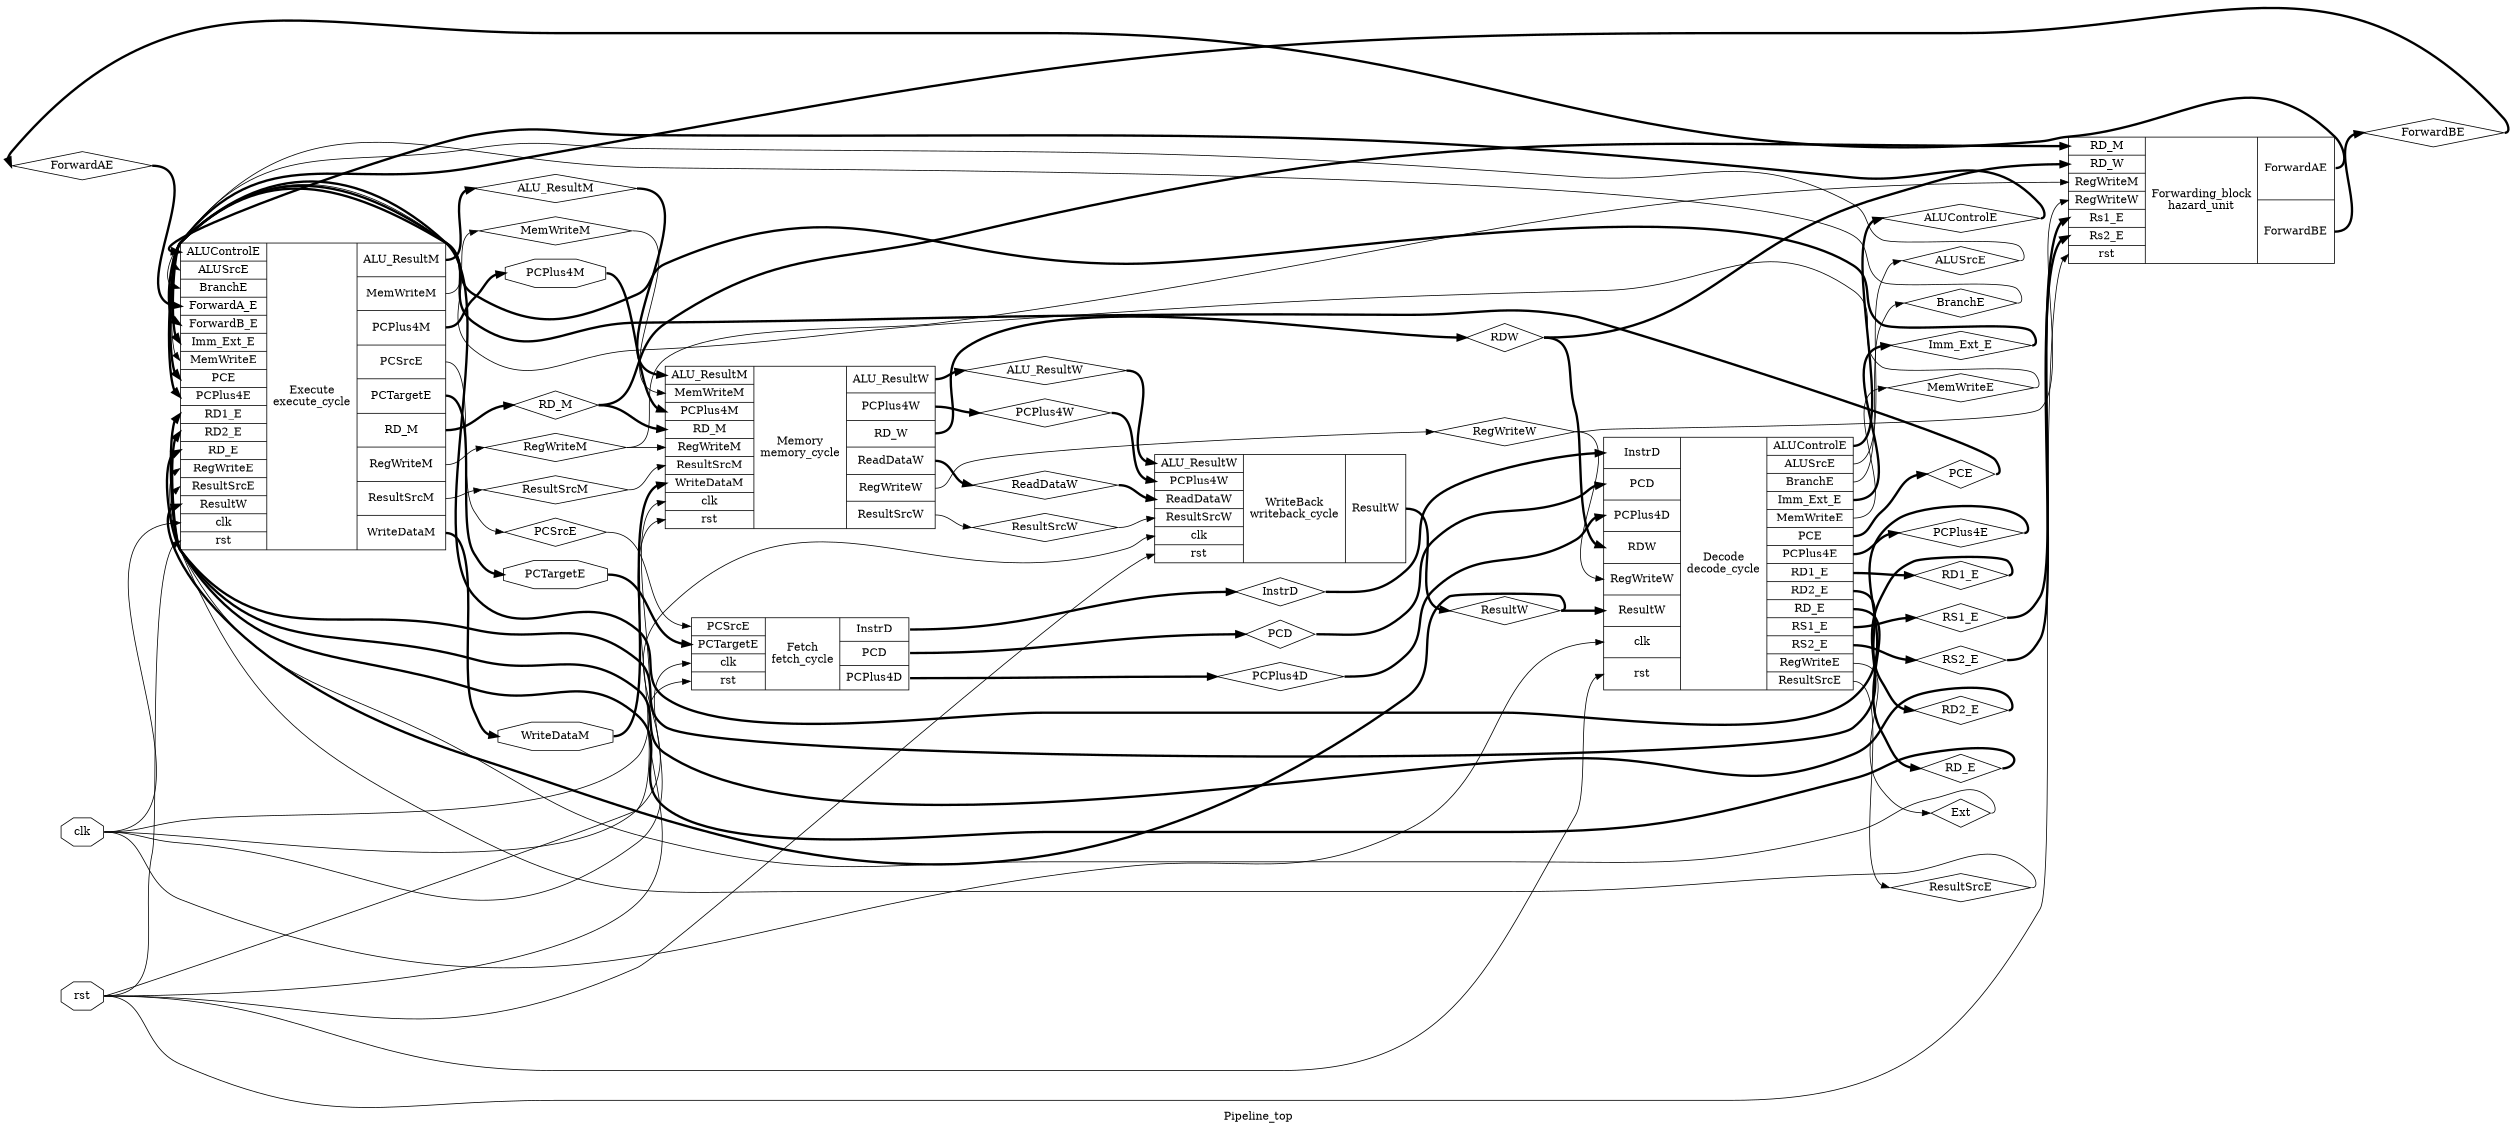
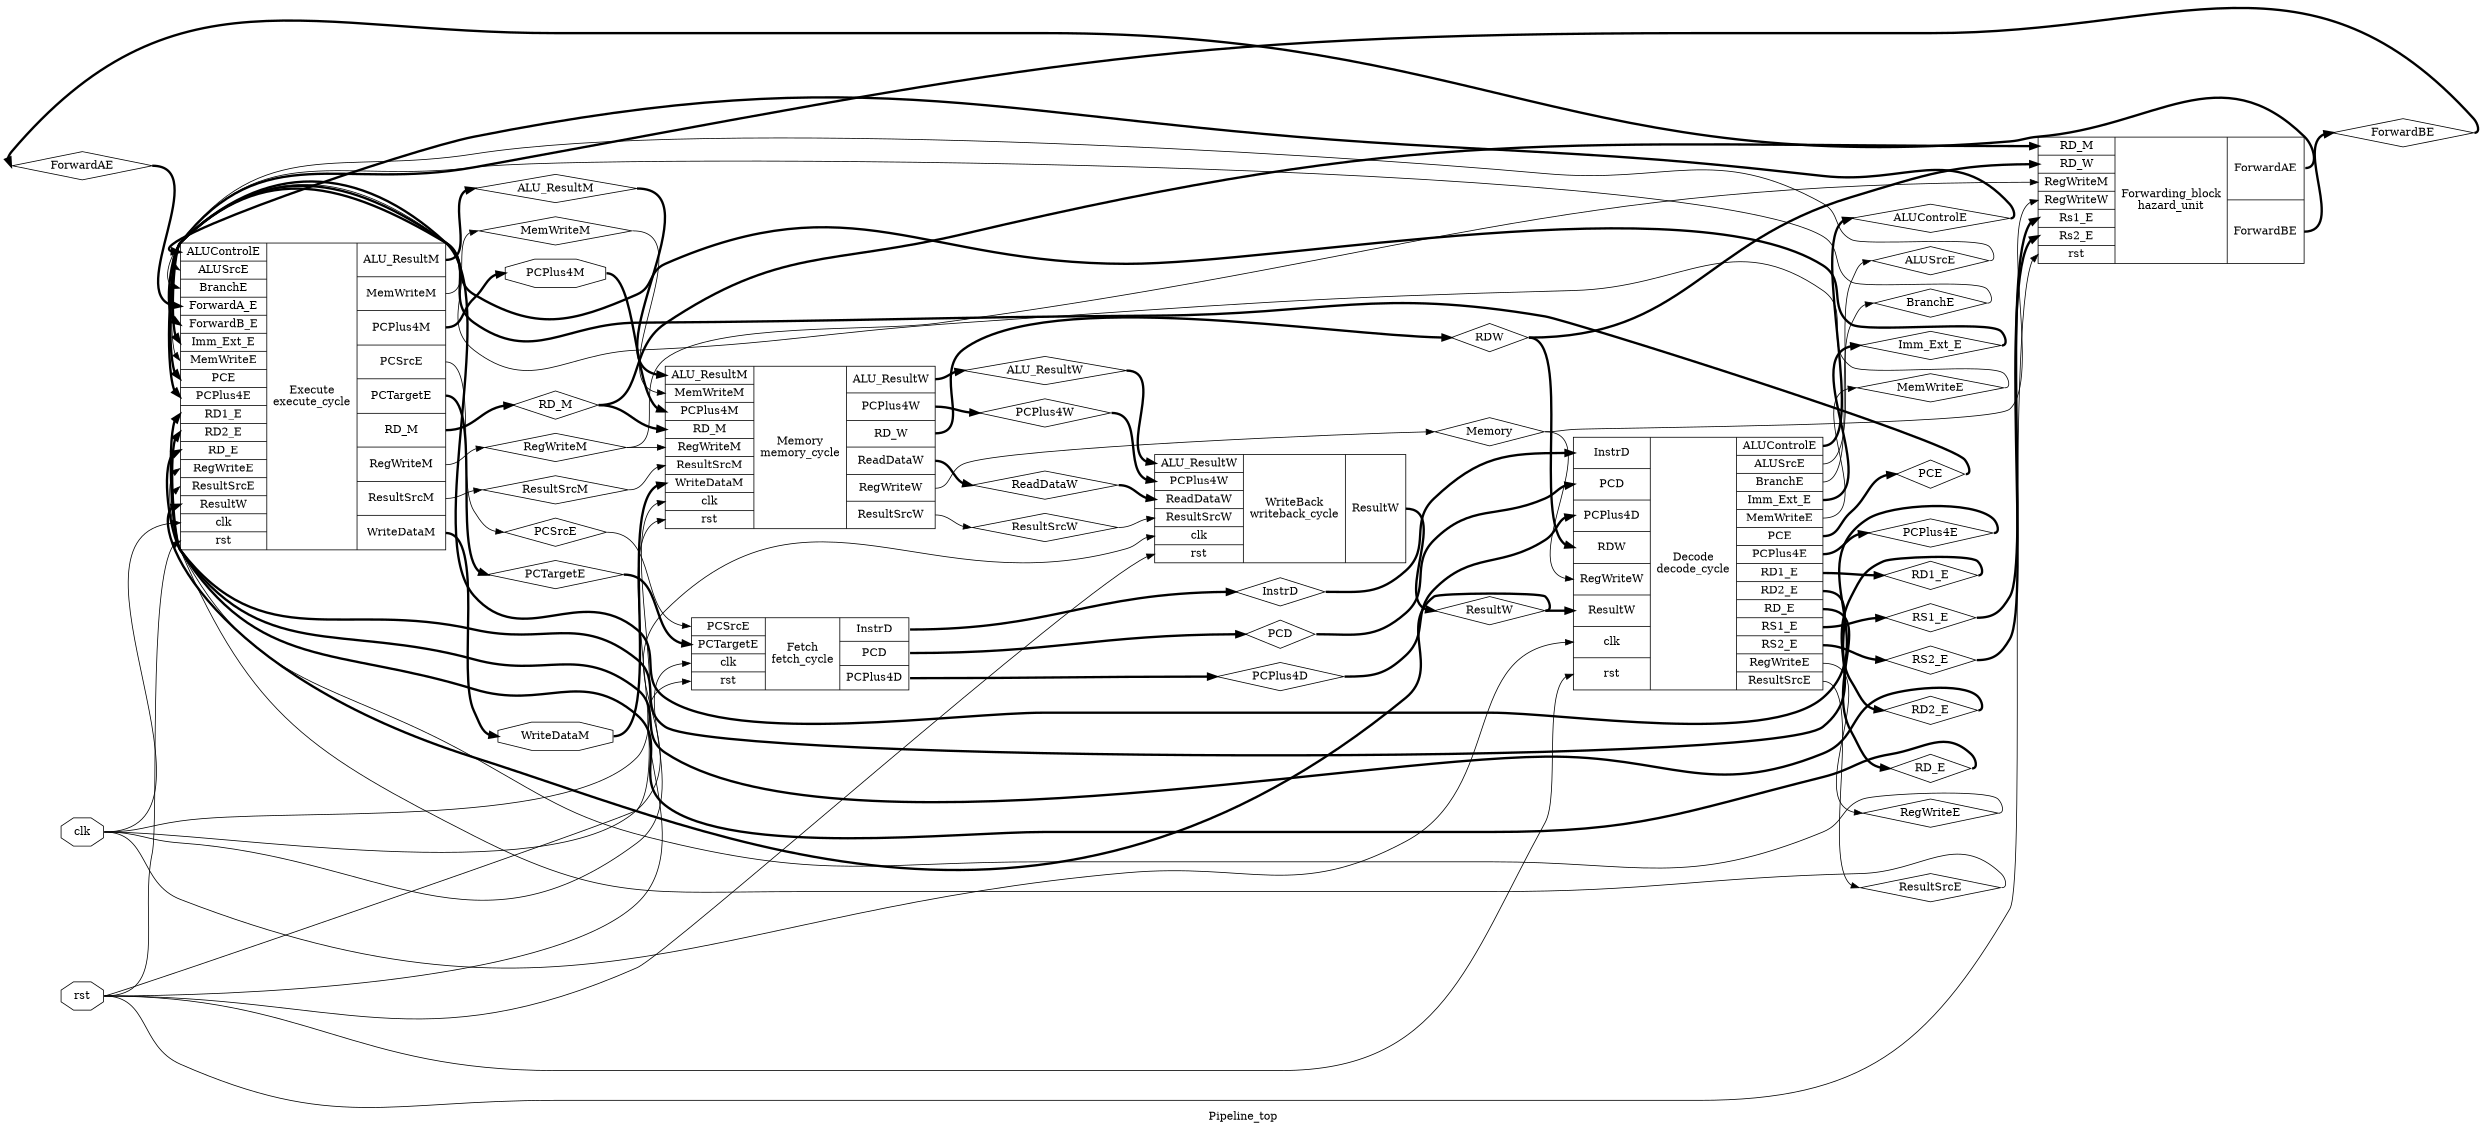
(1505, 432) -> (1490, 432)
(555, 575) -> (555, 575)
(1961, 813) -> (1930, 813)
